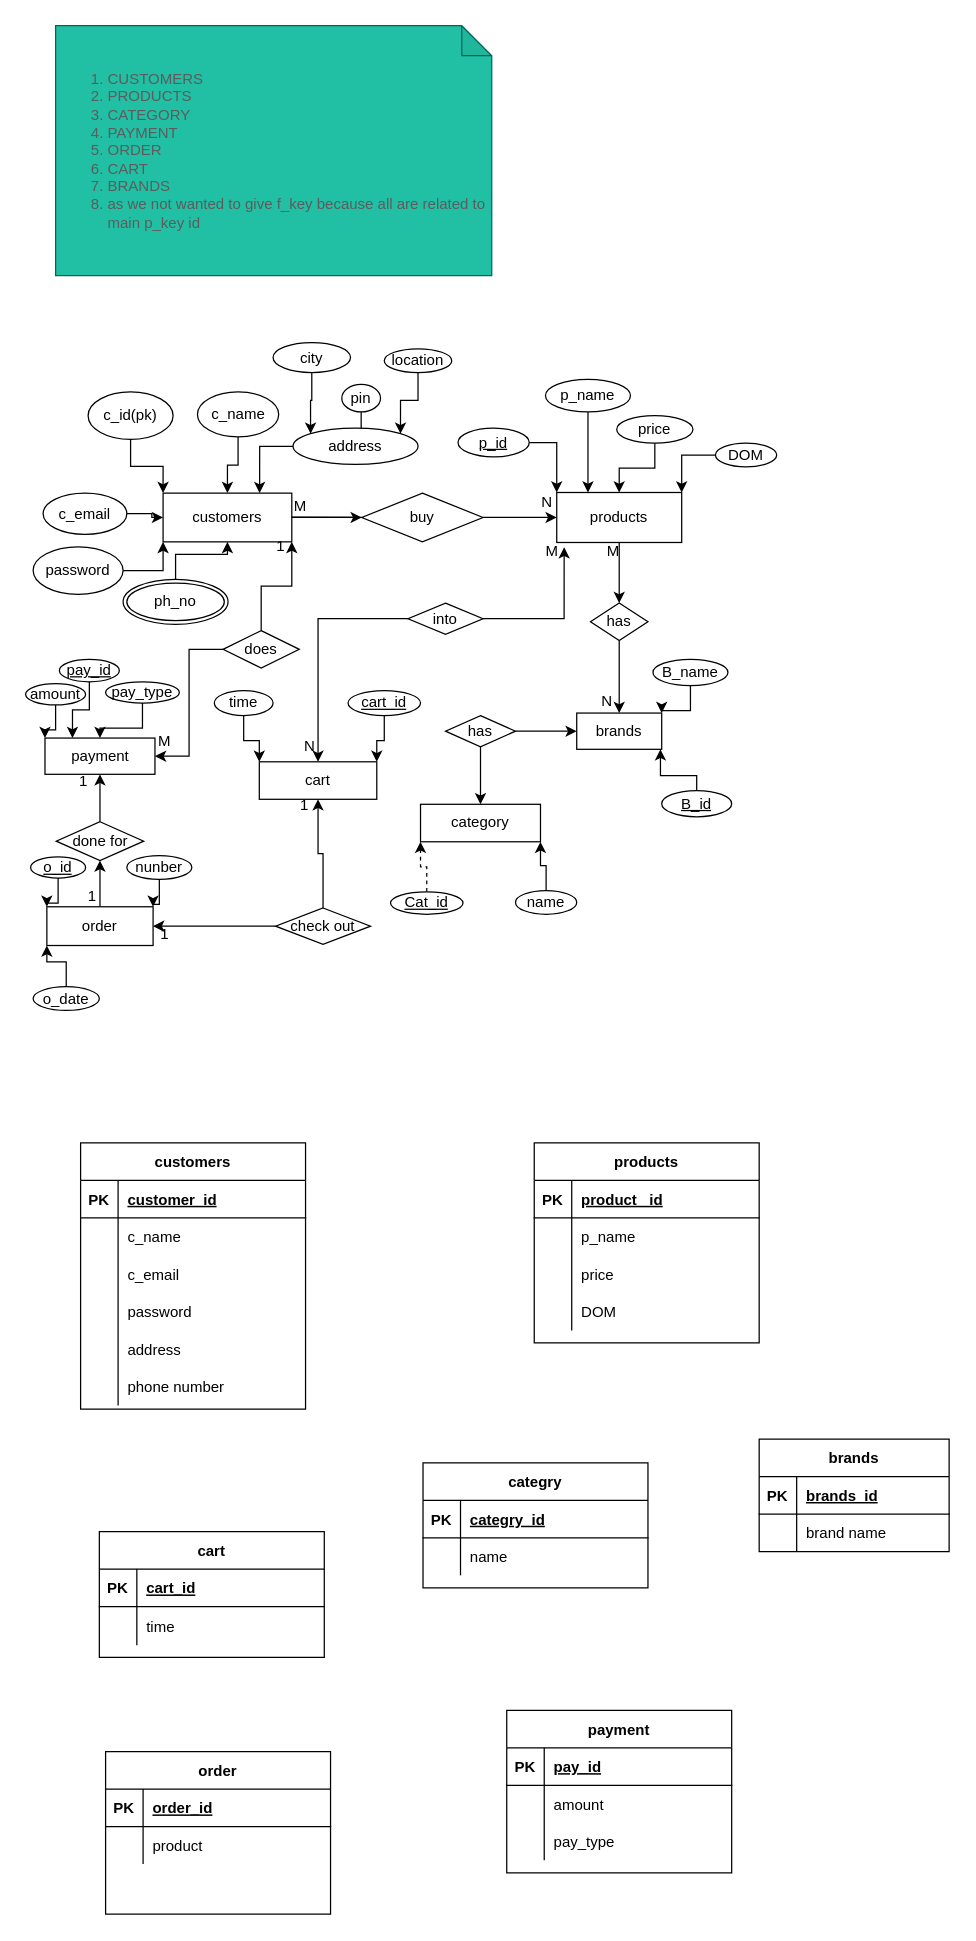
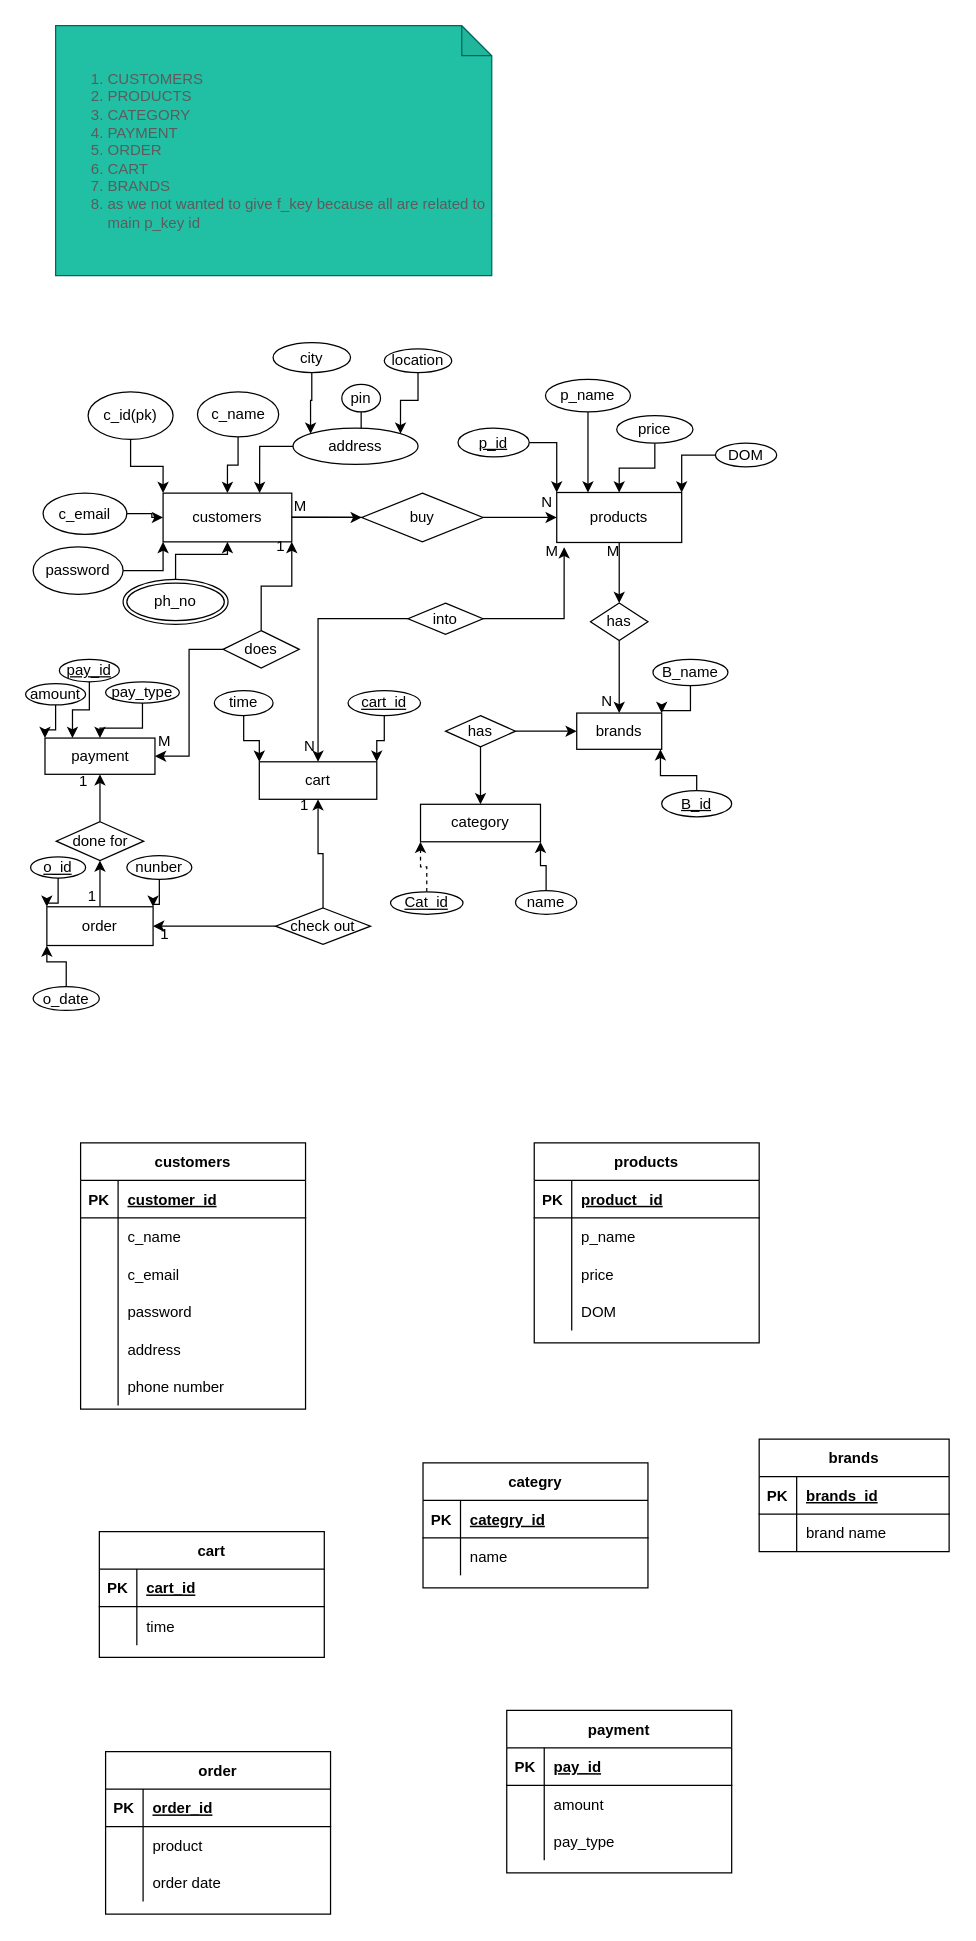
none -> (237, 1883)
